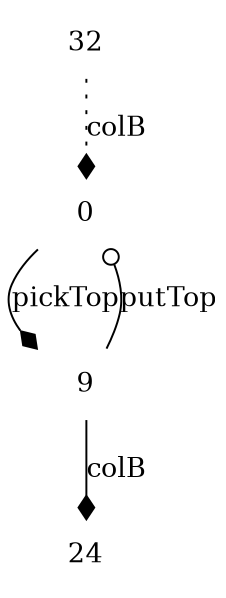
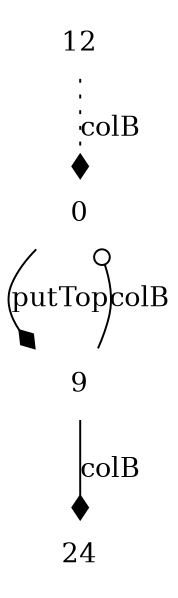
(86, 43) -> (80, 43)
(66, 299) -> (61, 299)
(169, 299) -> (140, 299)
